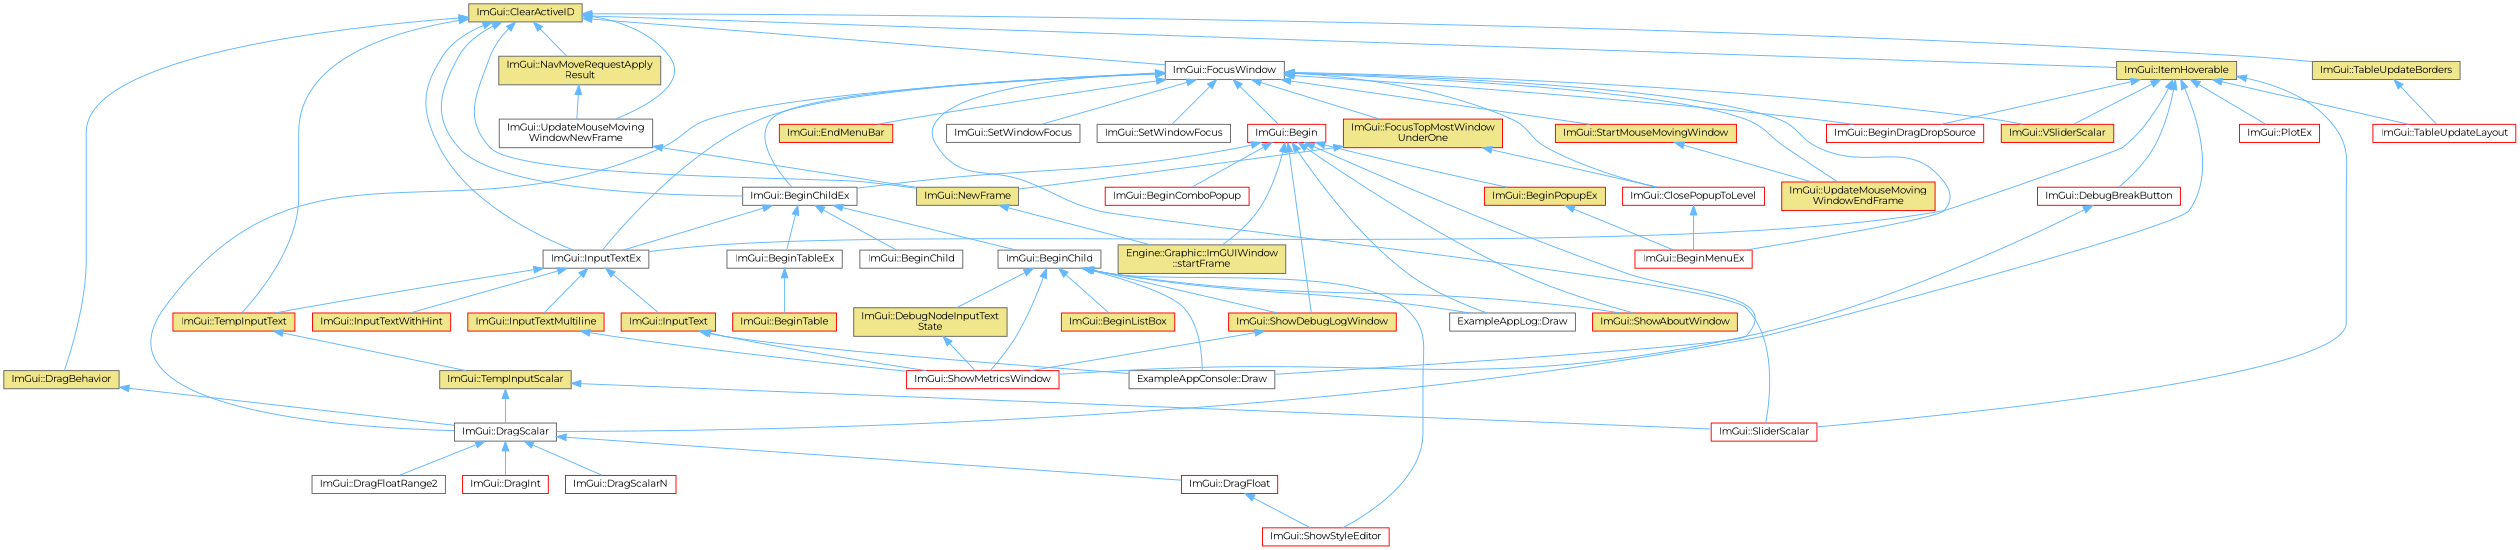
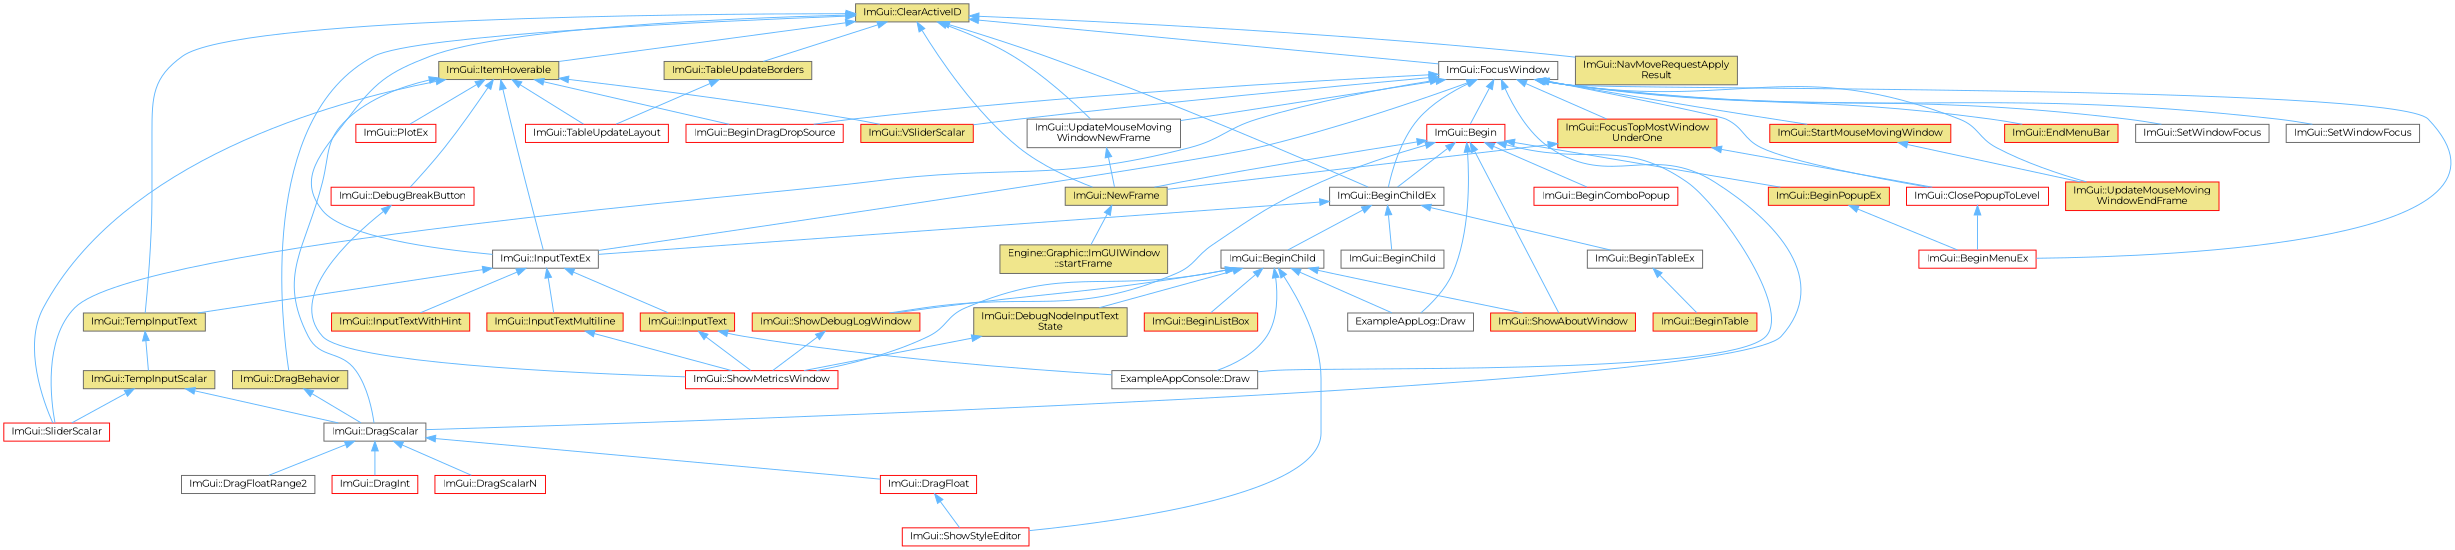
(578, 107) -> (1289, 104)
(1262, 205) -> (1286, 163)
(234, 322) -> (144, 322)
